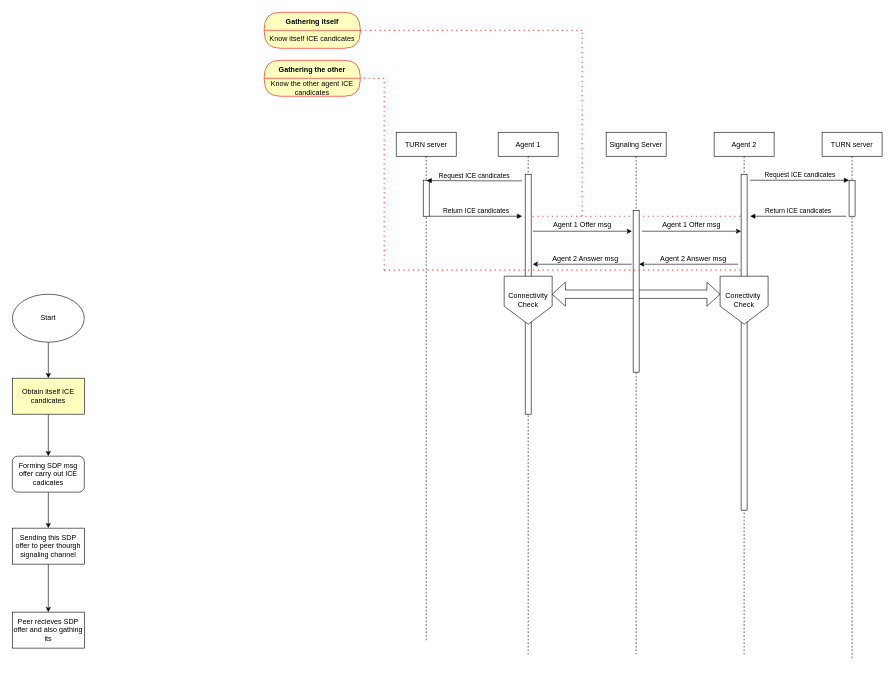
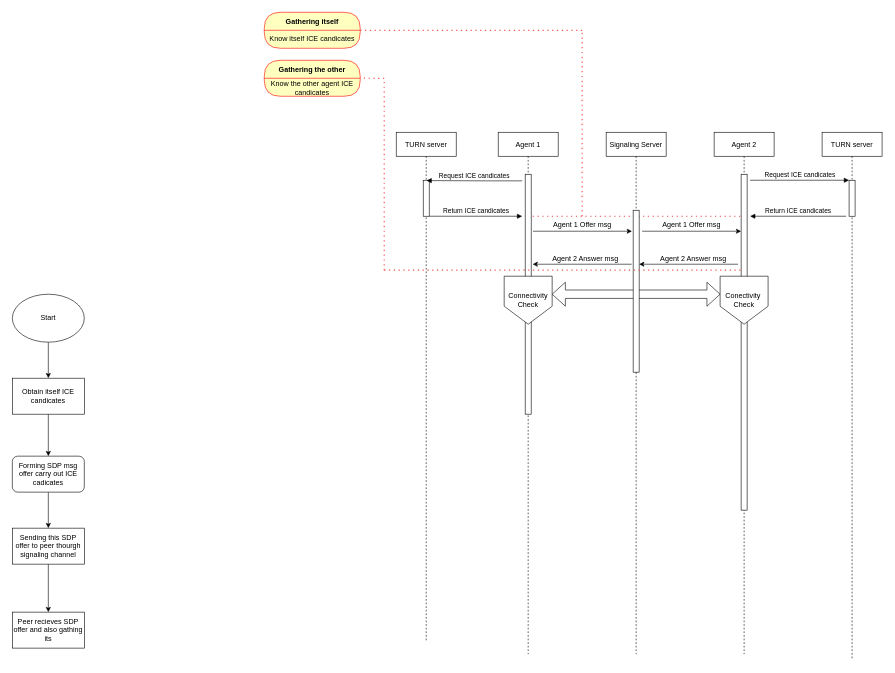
(48, 396) -> (48, 396)
